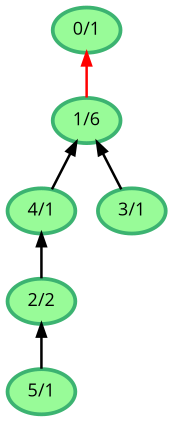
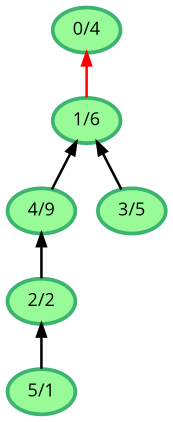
(87, 30) -> (87, 30)
(41, 211) -> (41, 211)
(132, 211) -> (132, 211)
